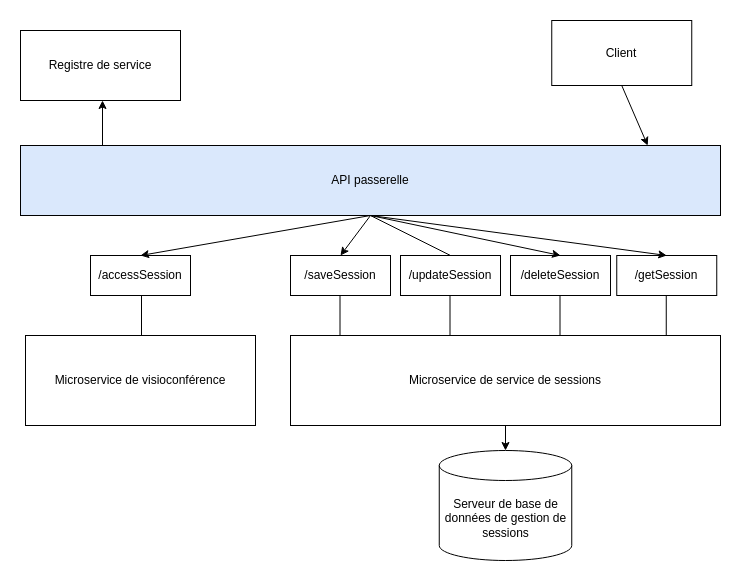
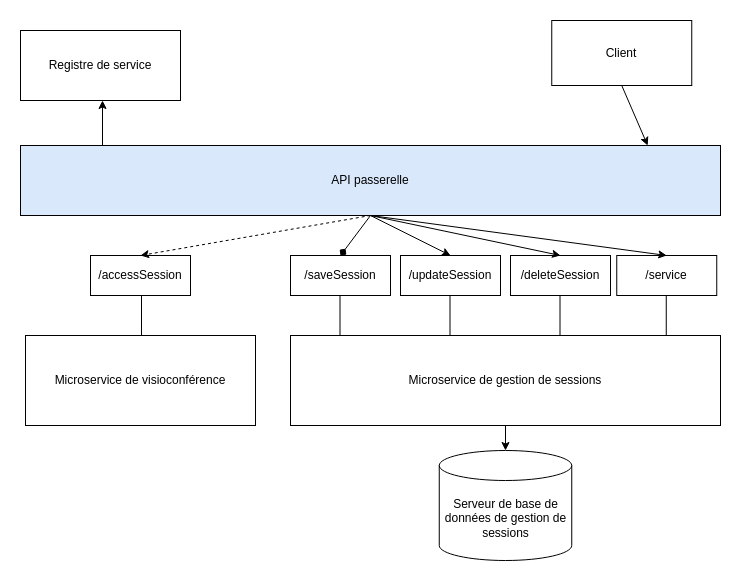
(257, 235) -> (257, 235)
(346, 249) -> (346, 249)
(445, 253) -> (443, 252)
(667, 276) -> (667, 276)
(506, 381) -> (506, 381)
